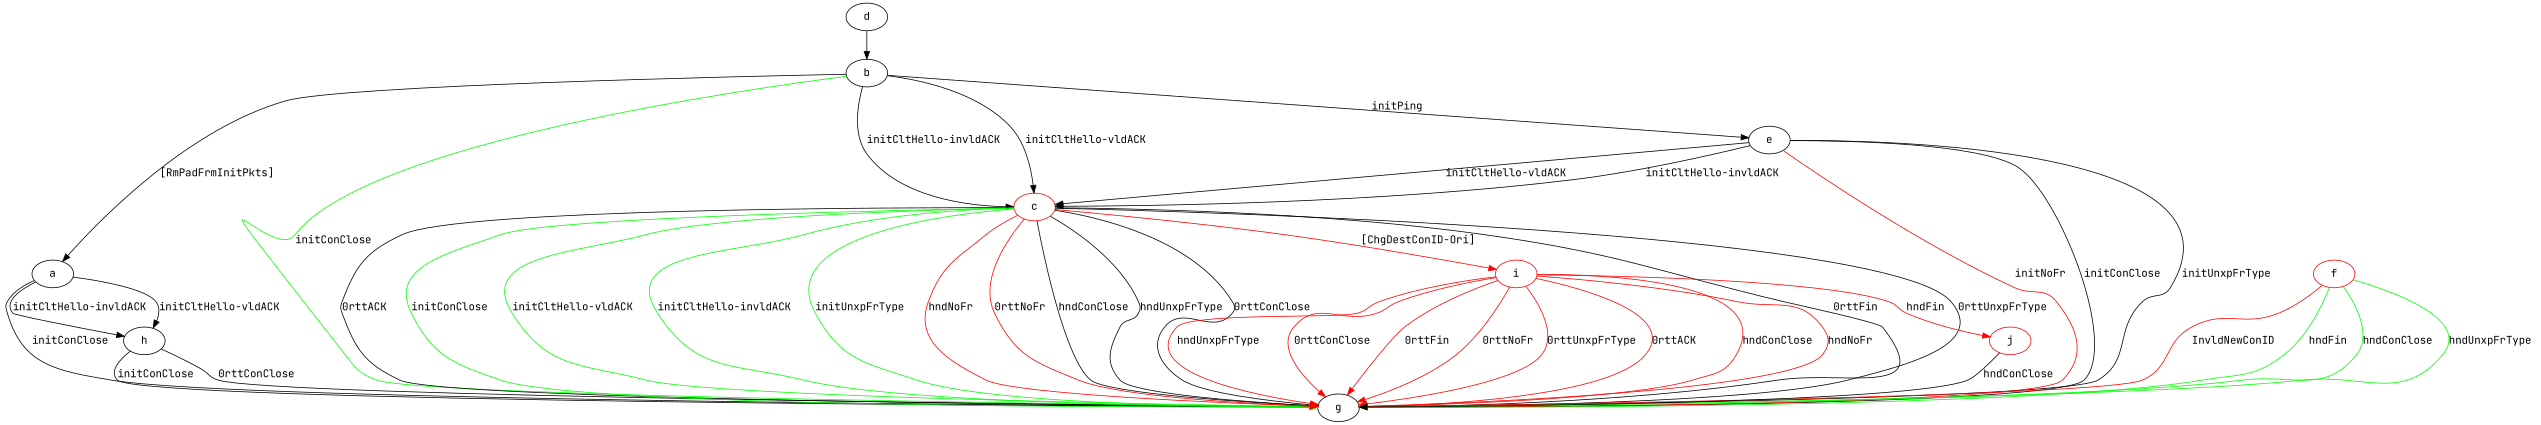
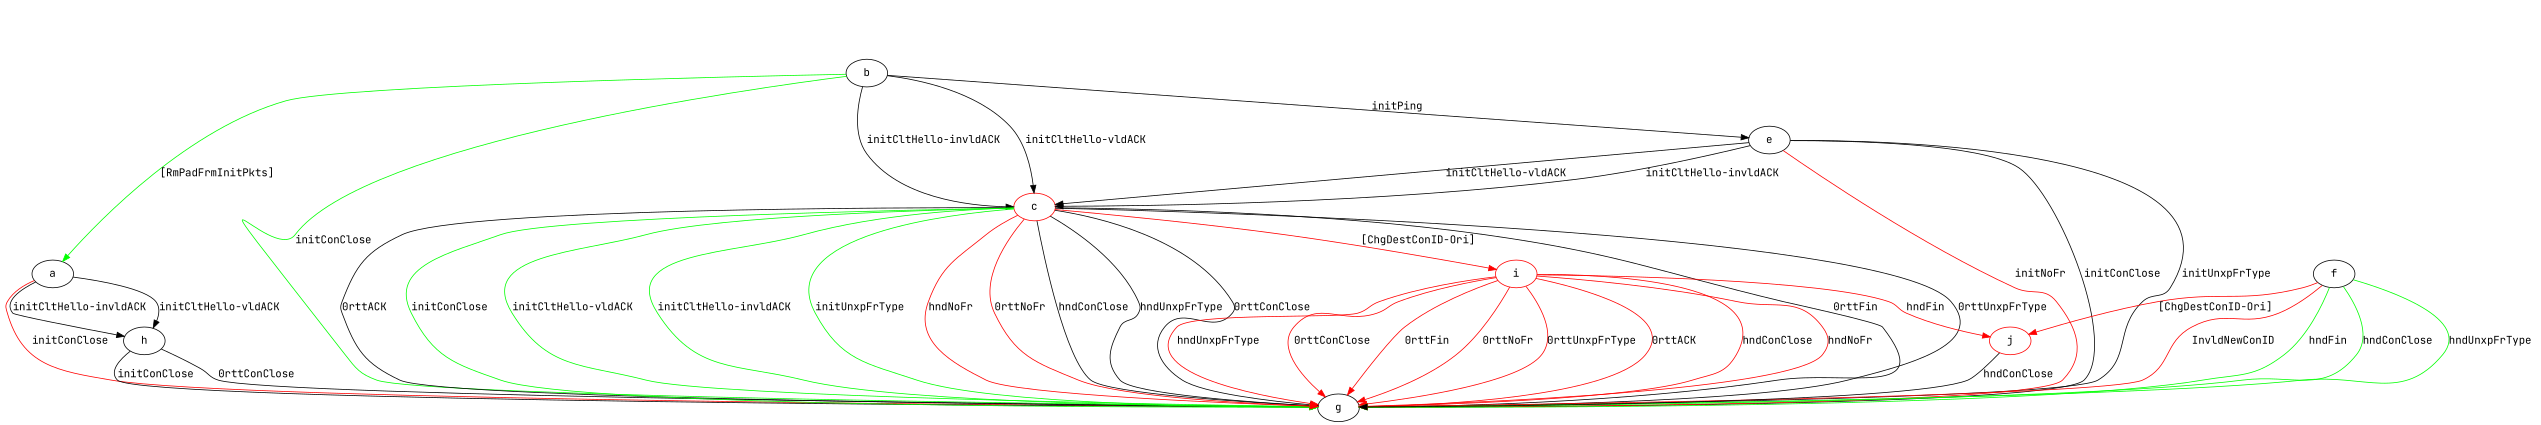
(867, 17) -> none
(430, 88) -> (430, 88)
(2334, 274) -> (2334, 274)
none -> (2176, 299)
(620, 400) -> (620, 400)
